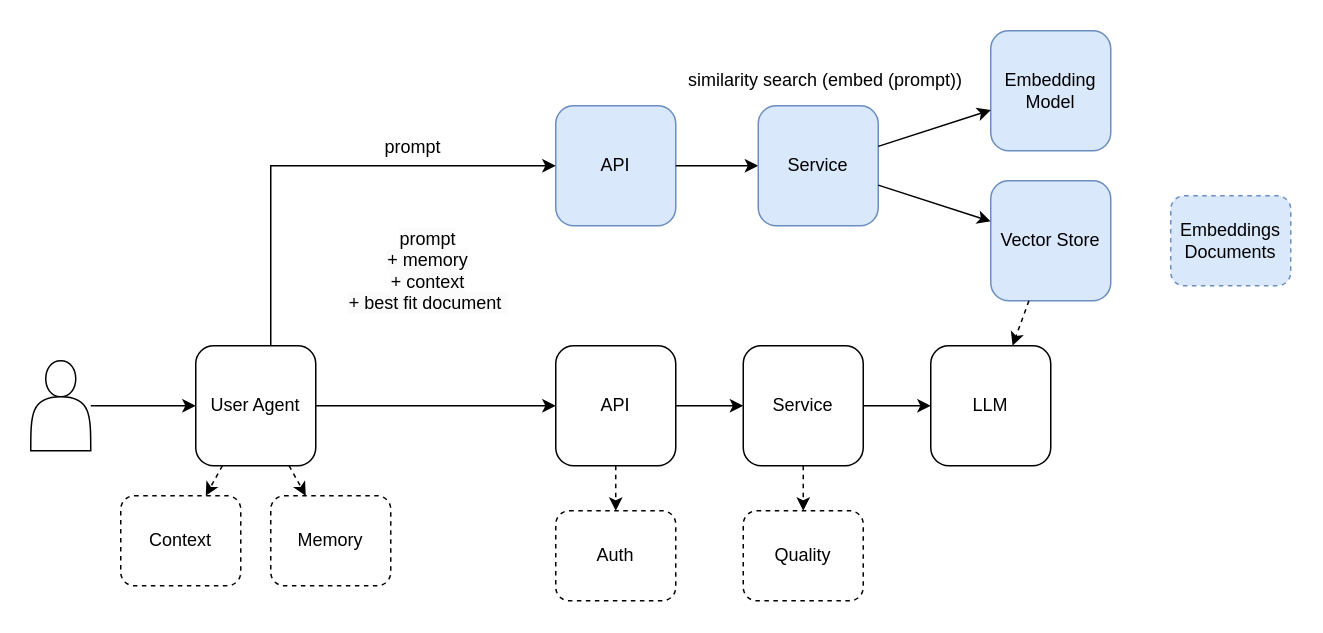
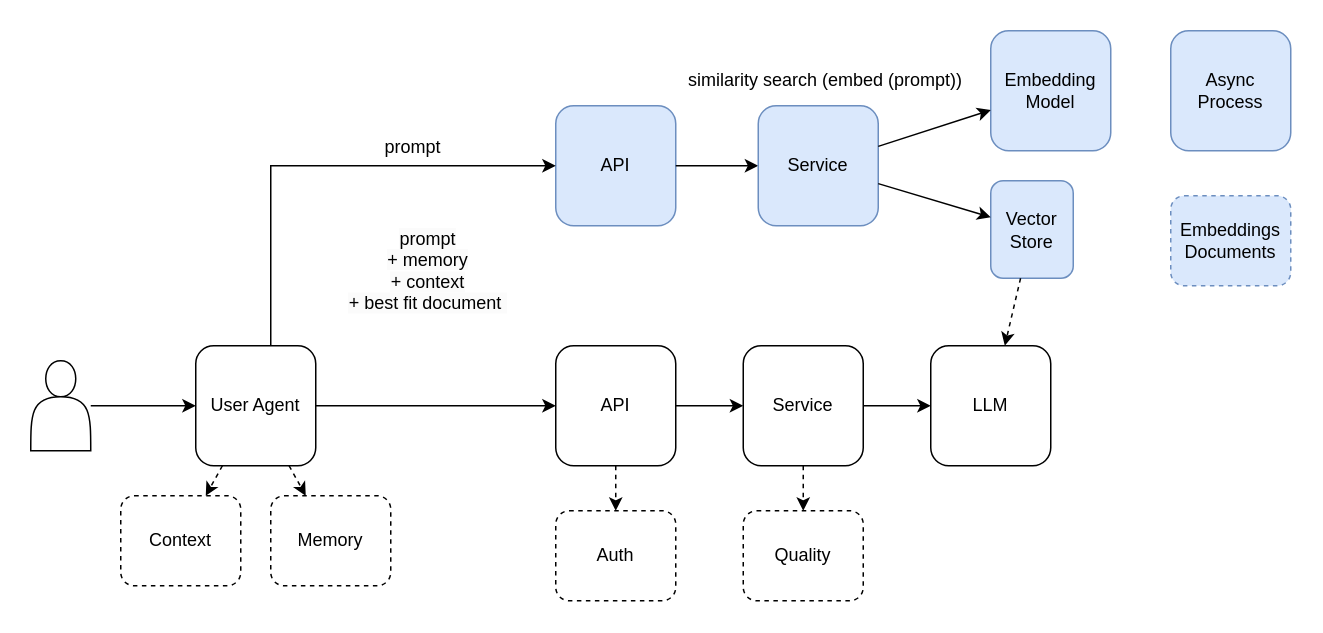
none -> (1231, 91)
(1051, 241) -> (1032, 230)
